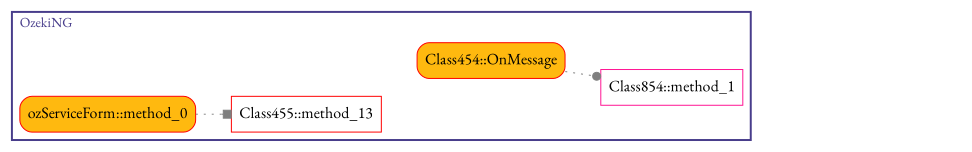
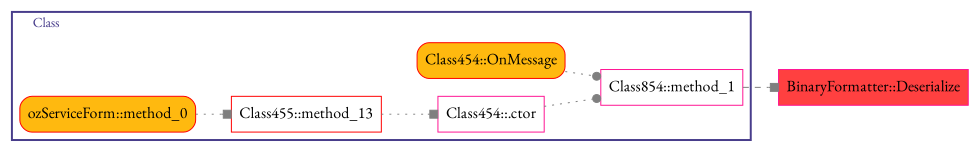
(47, 23) -> (47, 23)
none -> (873, 87)
none -> (491, 114)
